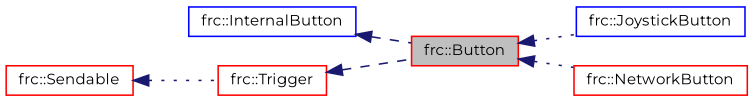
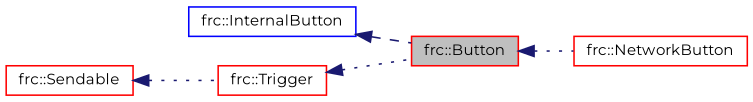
(661, 22) -> none
(377, 64) -> (377, 64)
